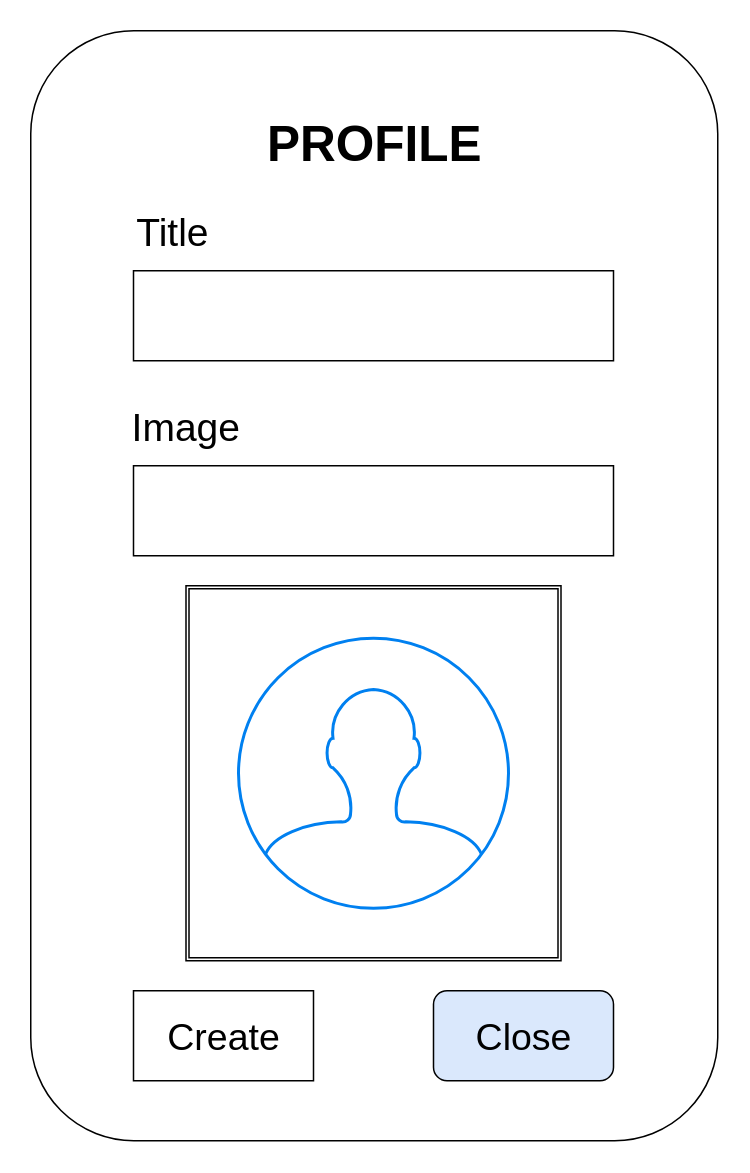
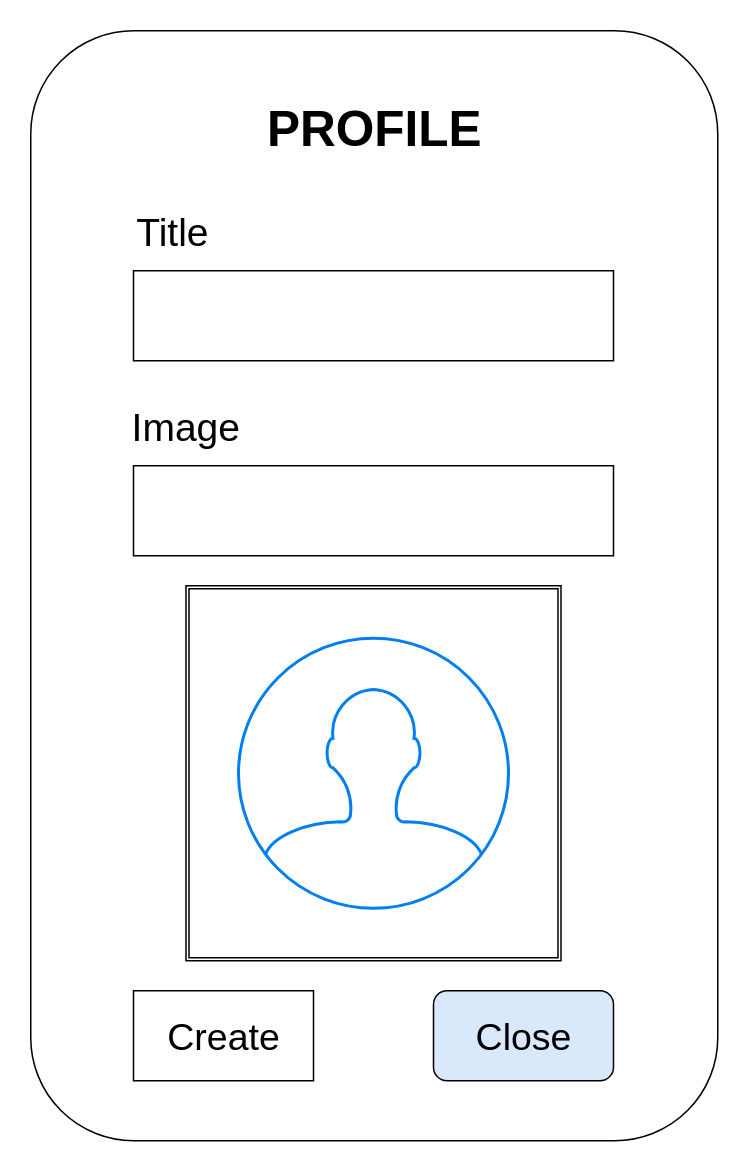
(374, 143) -> (374, 128)
